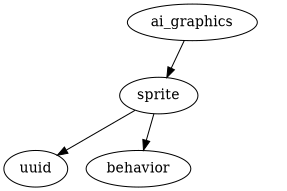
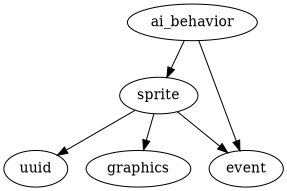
(192, 22) -> (192, 22)
(138, 169) -> (138, 169)
none -> (246, 169)
